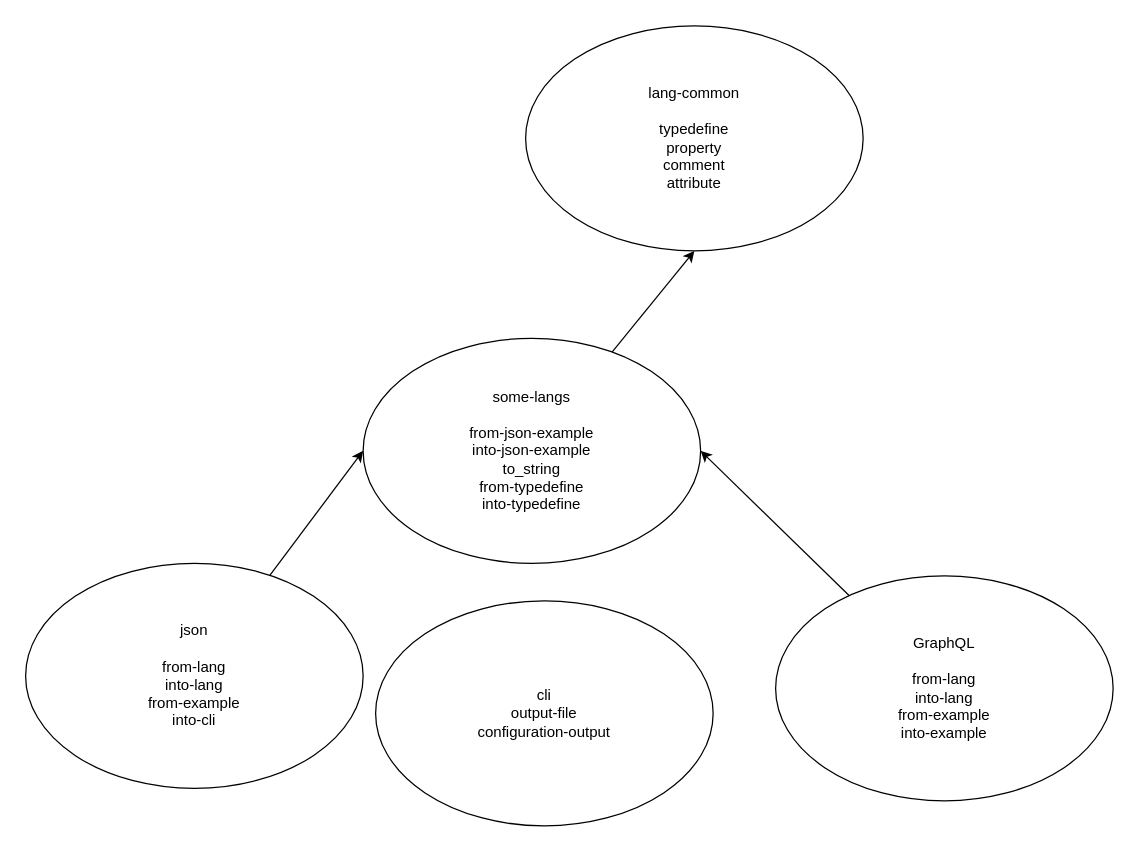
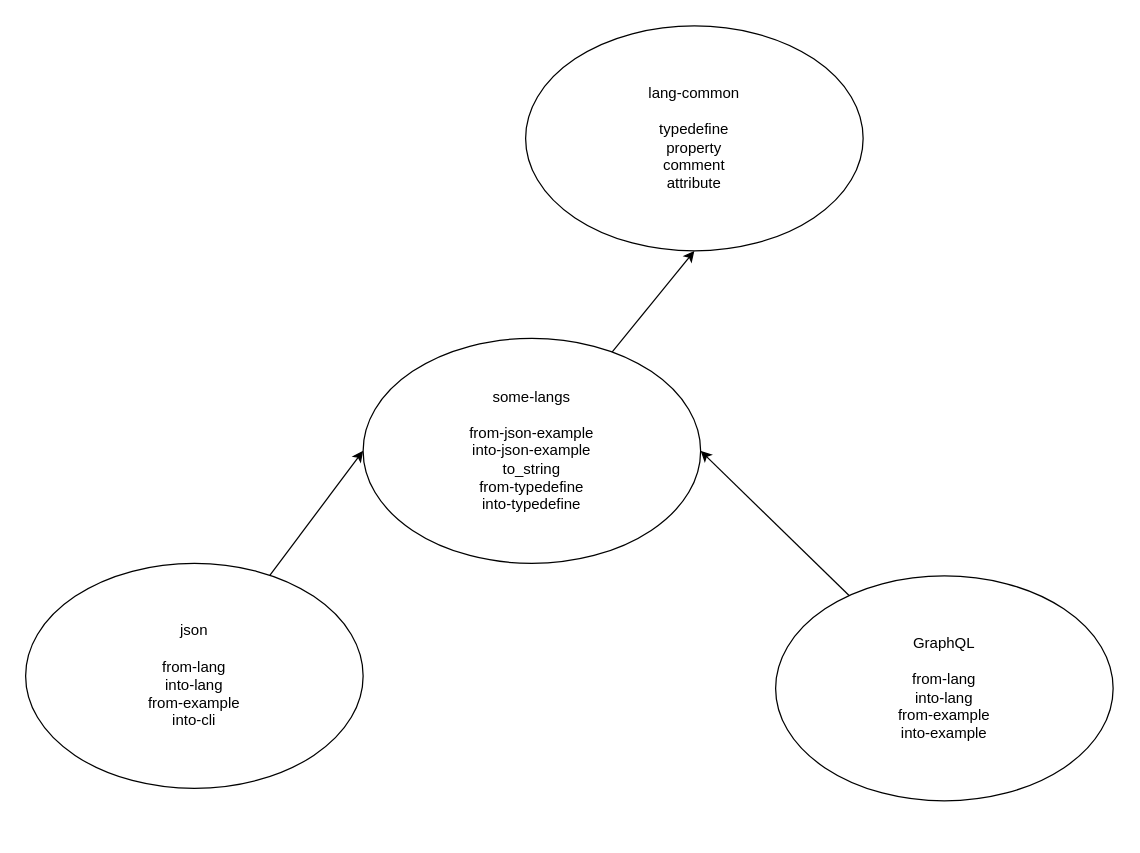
(544, 713) -> none
